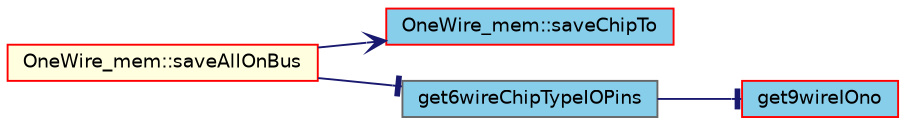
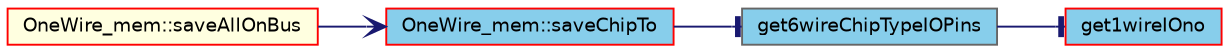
(355, 82) -> (703, 27)
(820, 99) -> (1144, 27)
